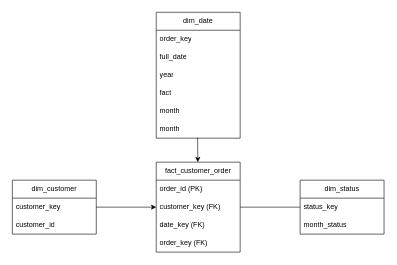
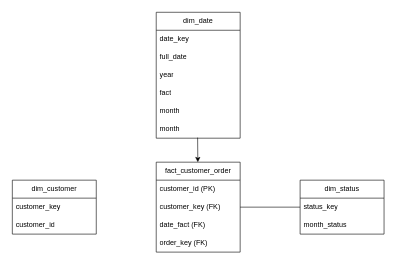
(178, 39) -> (176, 39)
(184, 189) -> (190, 189)
(150, 207) -> none
(185, 225) -> (187, 225)
